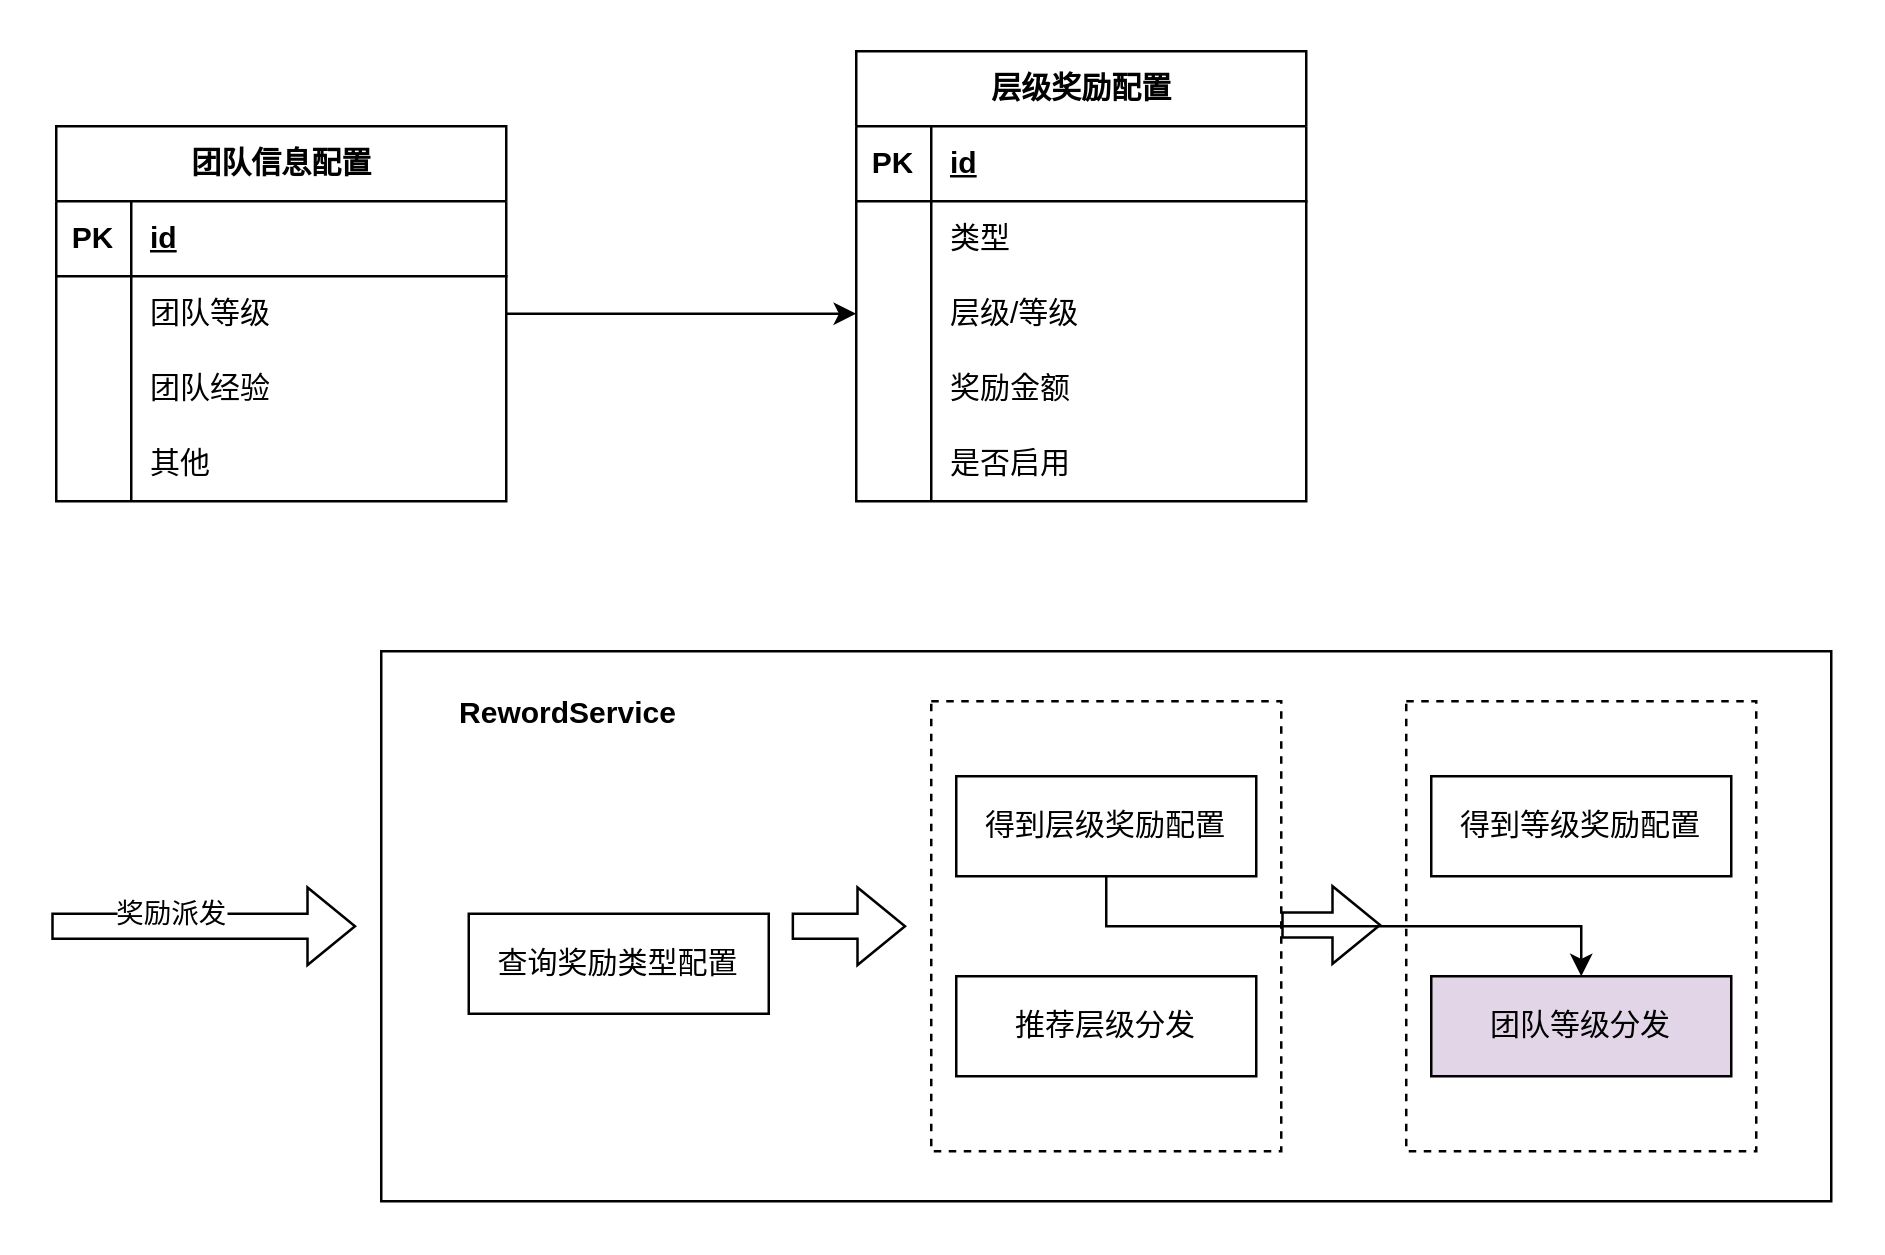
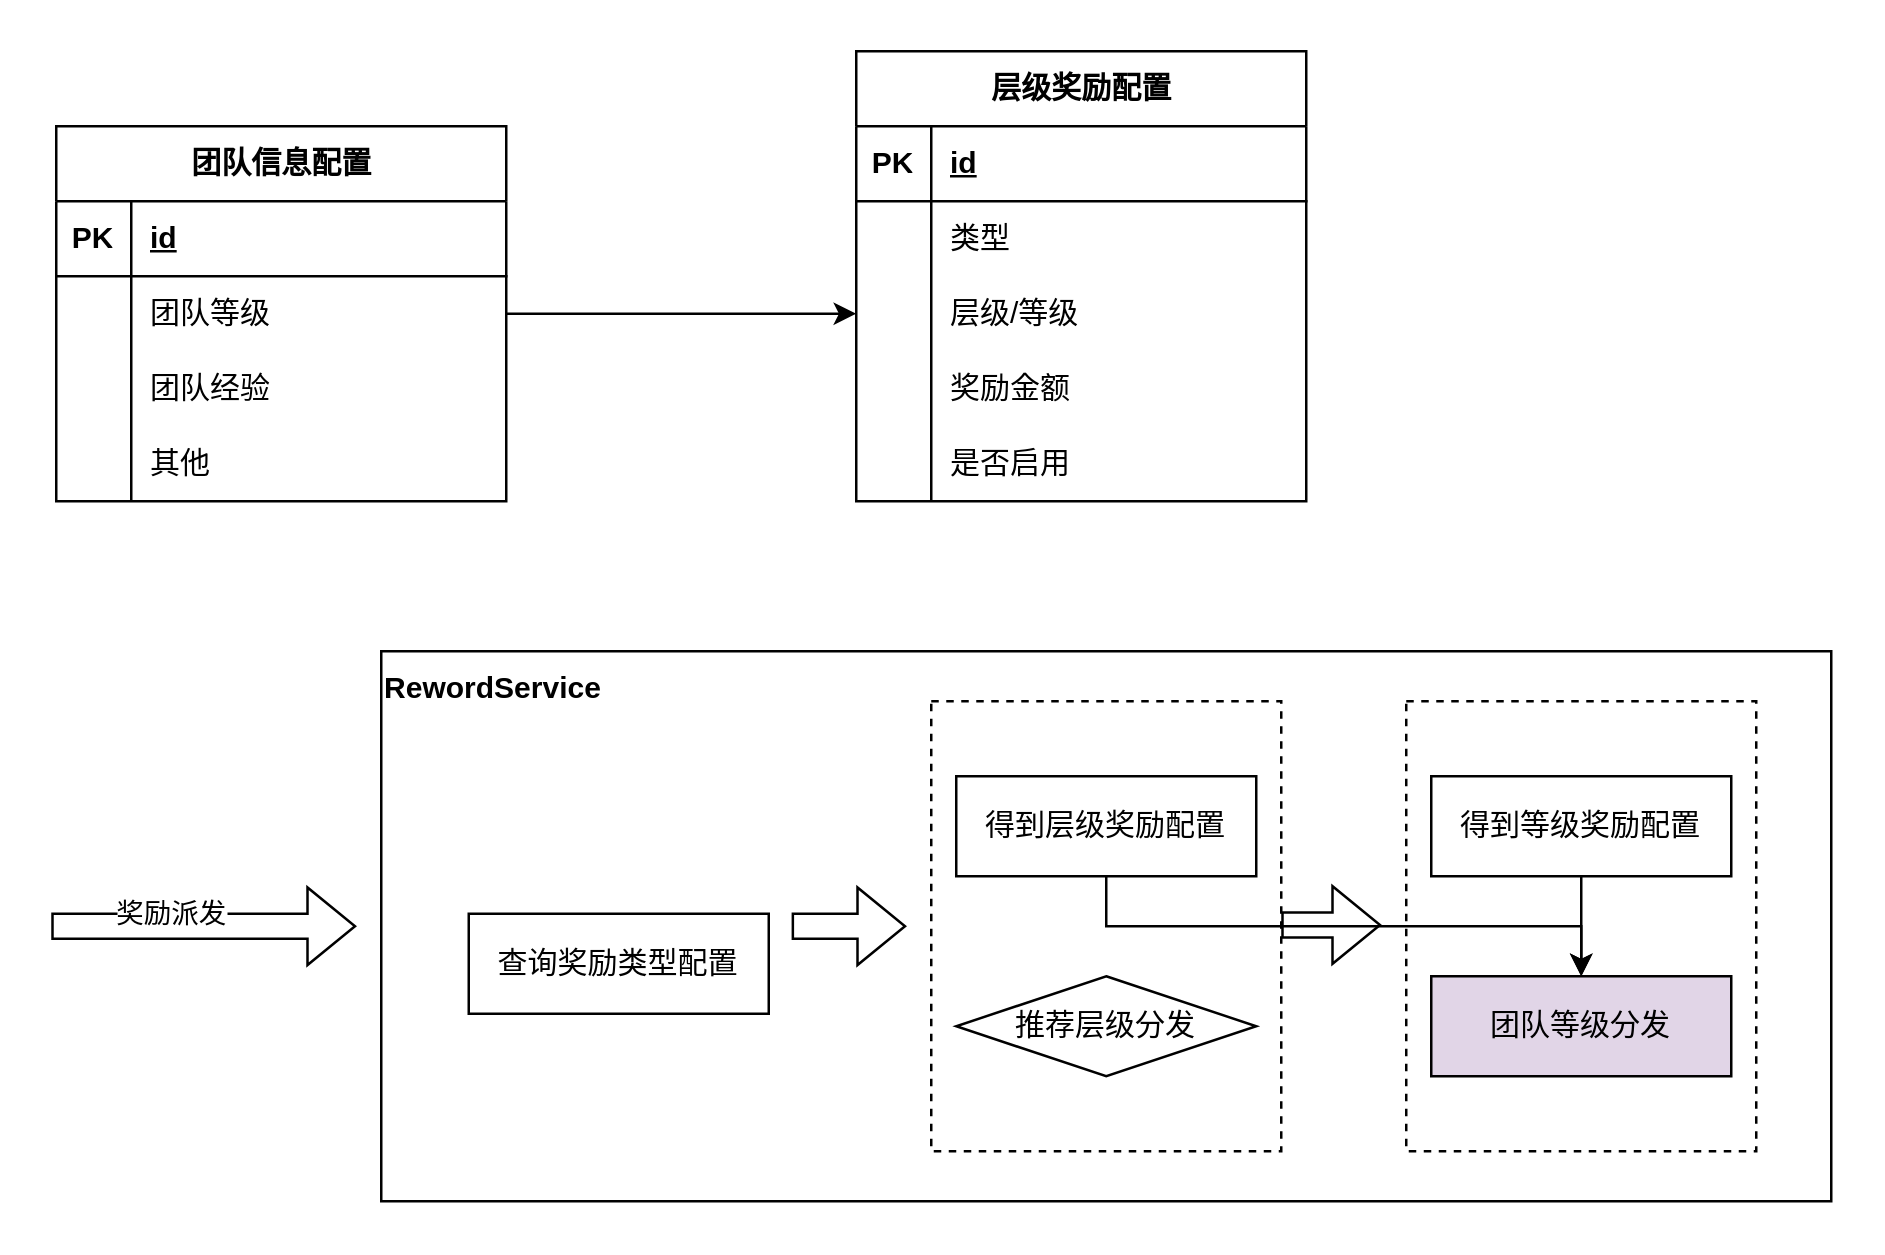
(569, 714) -> (494, 689)
none -> (1581, 899)
(1106, 1026) -> (1106, 1026)
